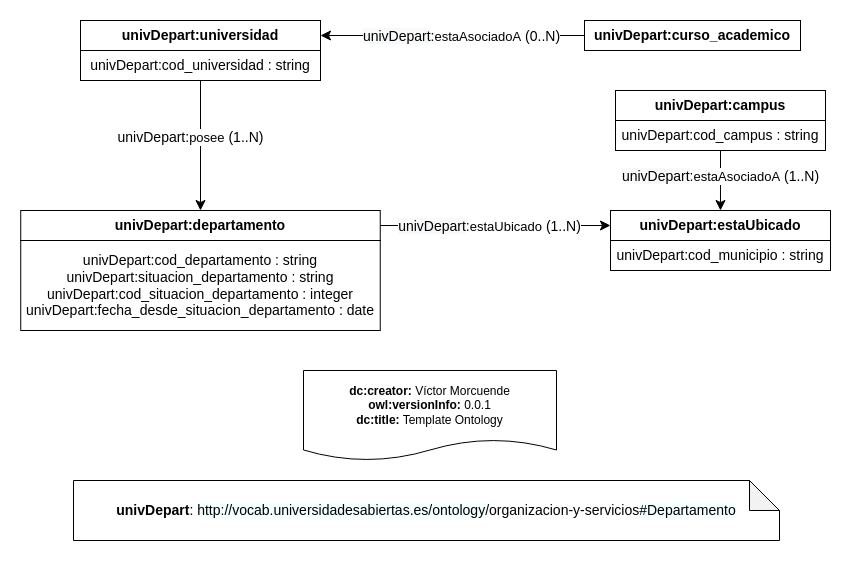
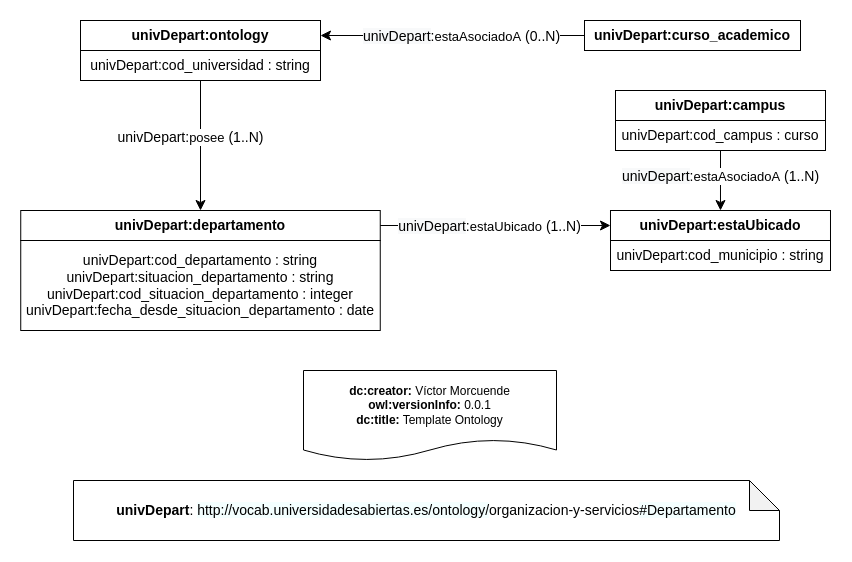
(201, 36) -> (201, 36)
(721, 136) -> (721, 136)
